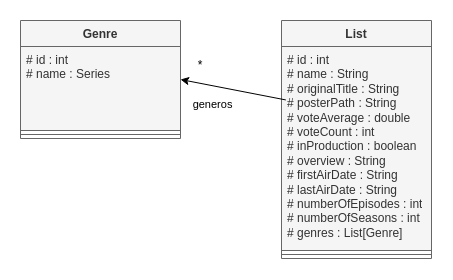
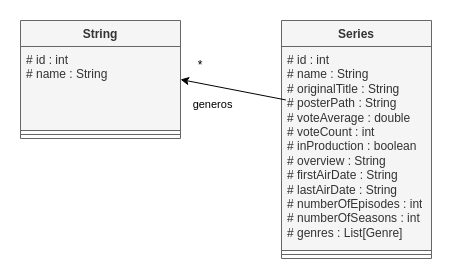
(101, 35) -> (101, 35)
(357, 35) -> (357, 35)
(69, 68) -> (69, 68)
